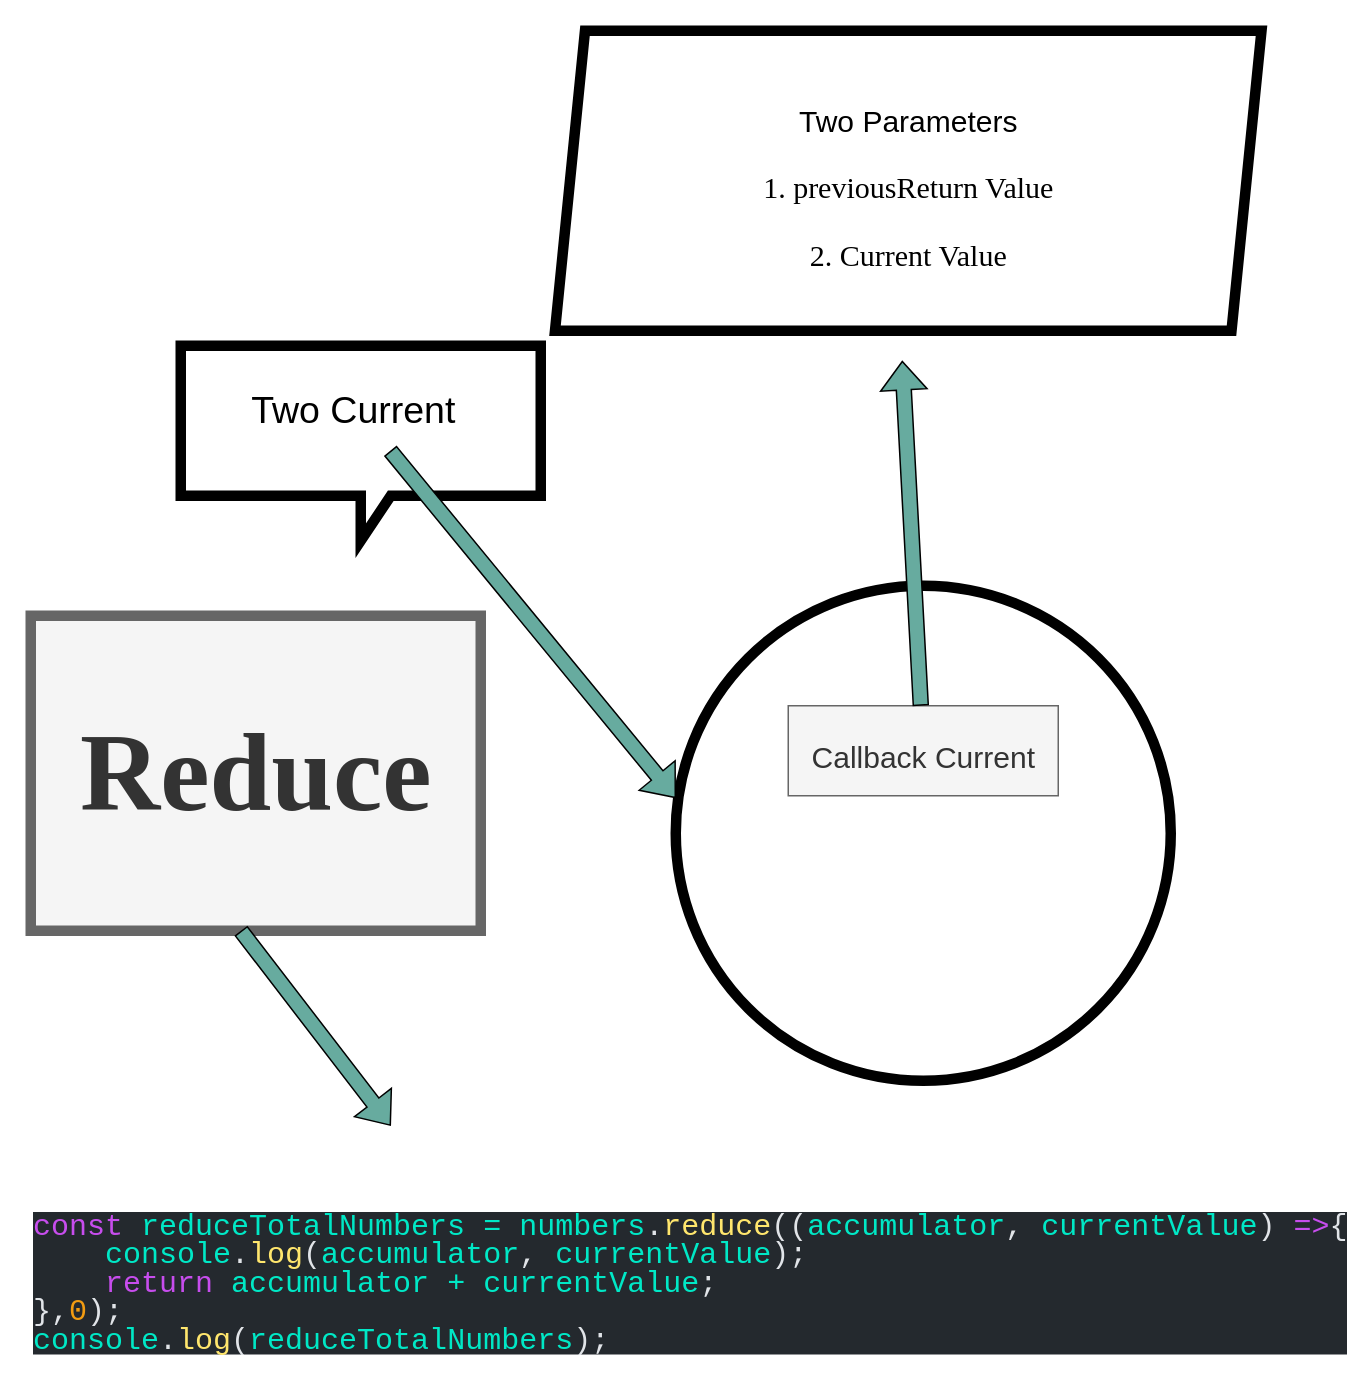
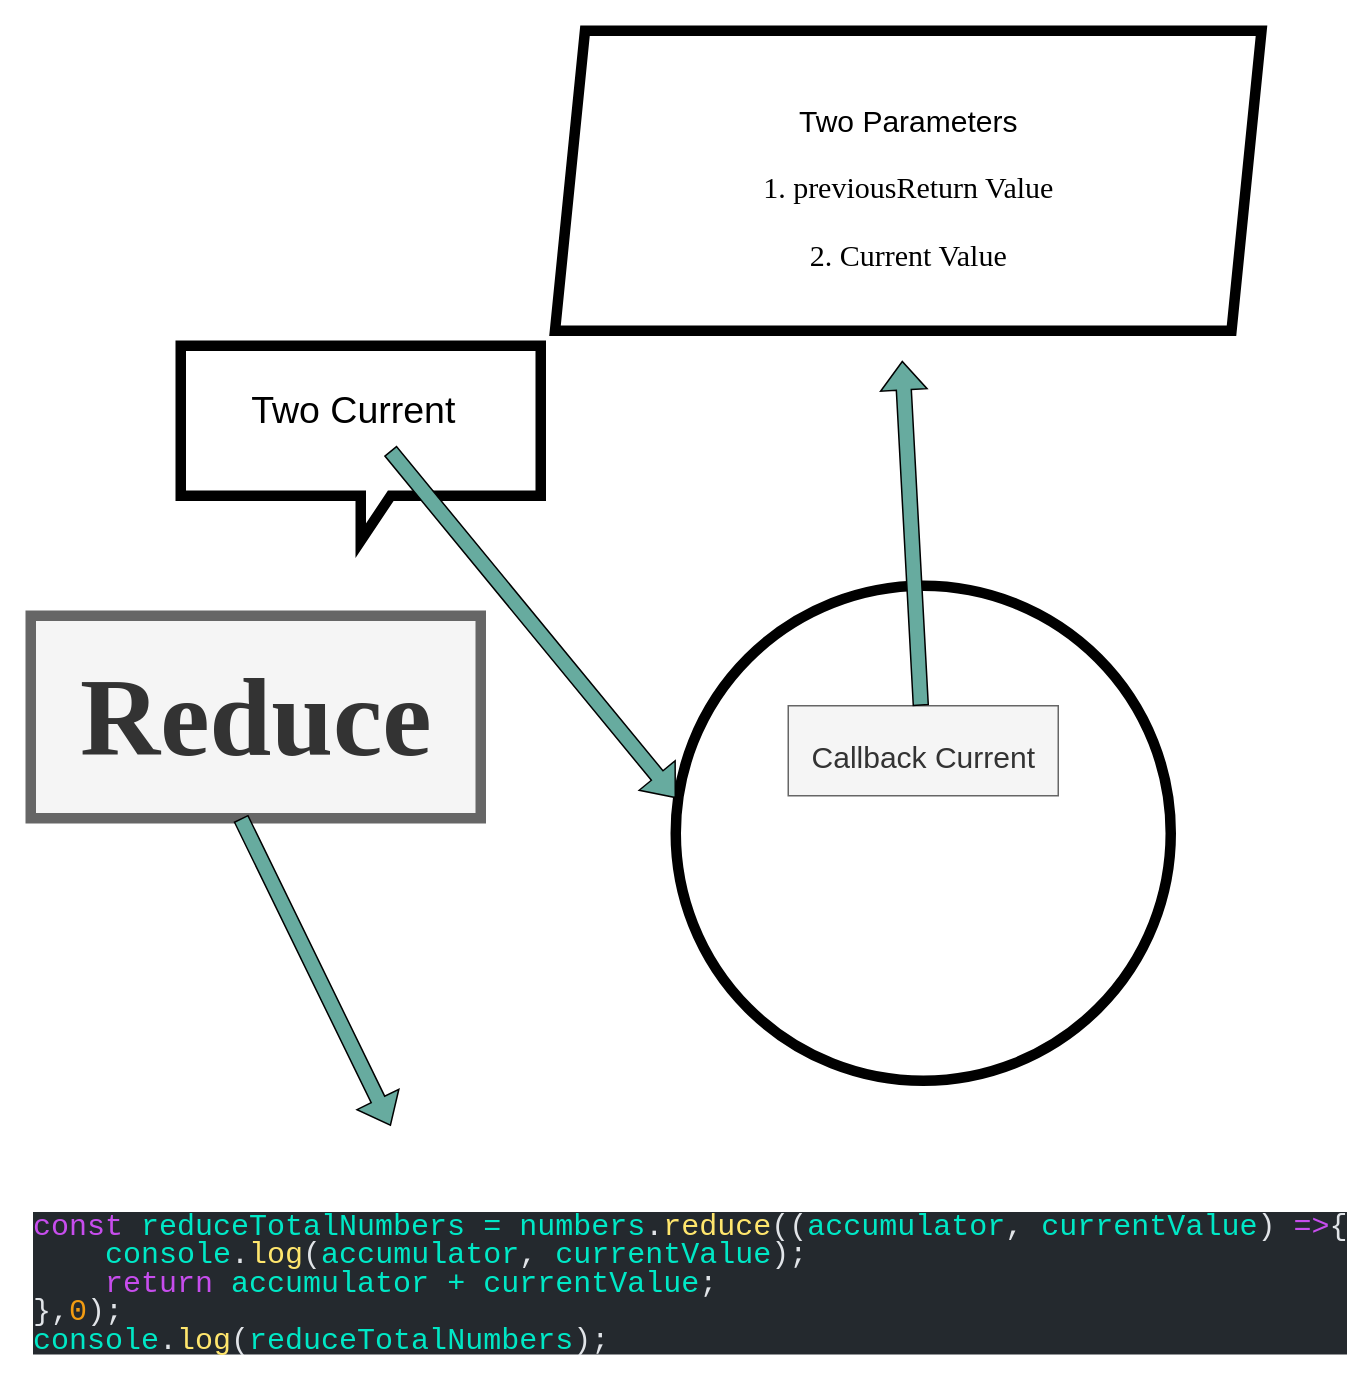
(256, 773) -> (256, 717)
